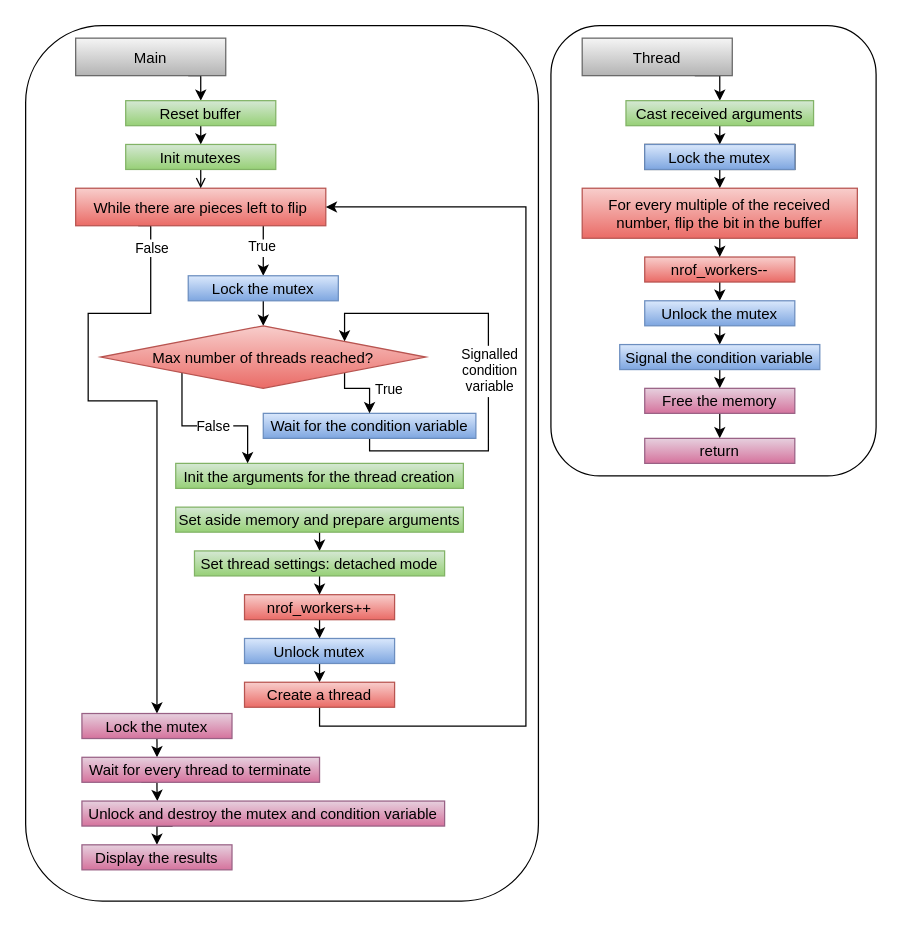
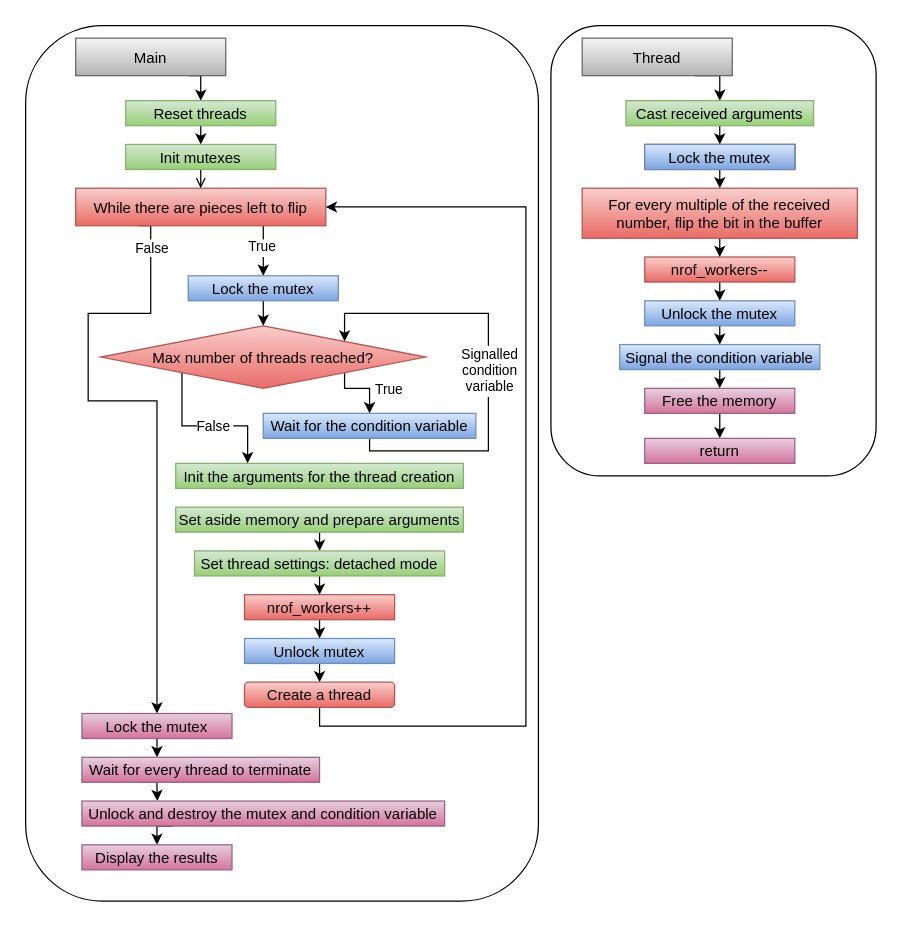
(200, 114) -> (200, 114)
(319, 694) -> (319, 694)
